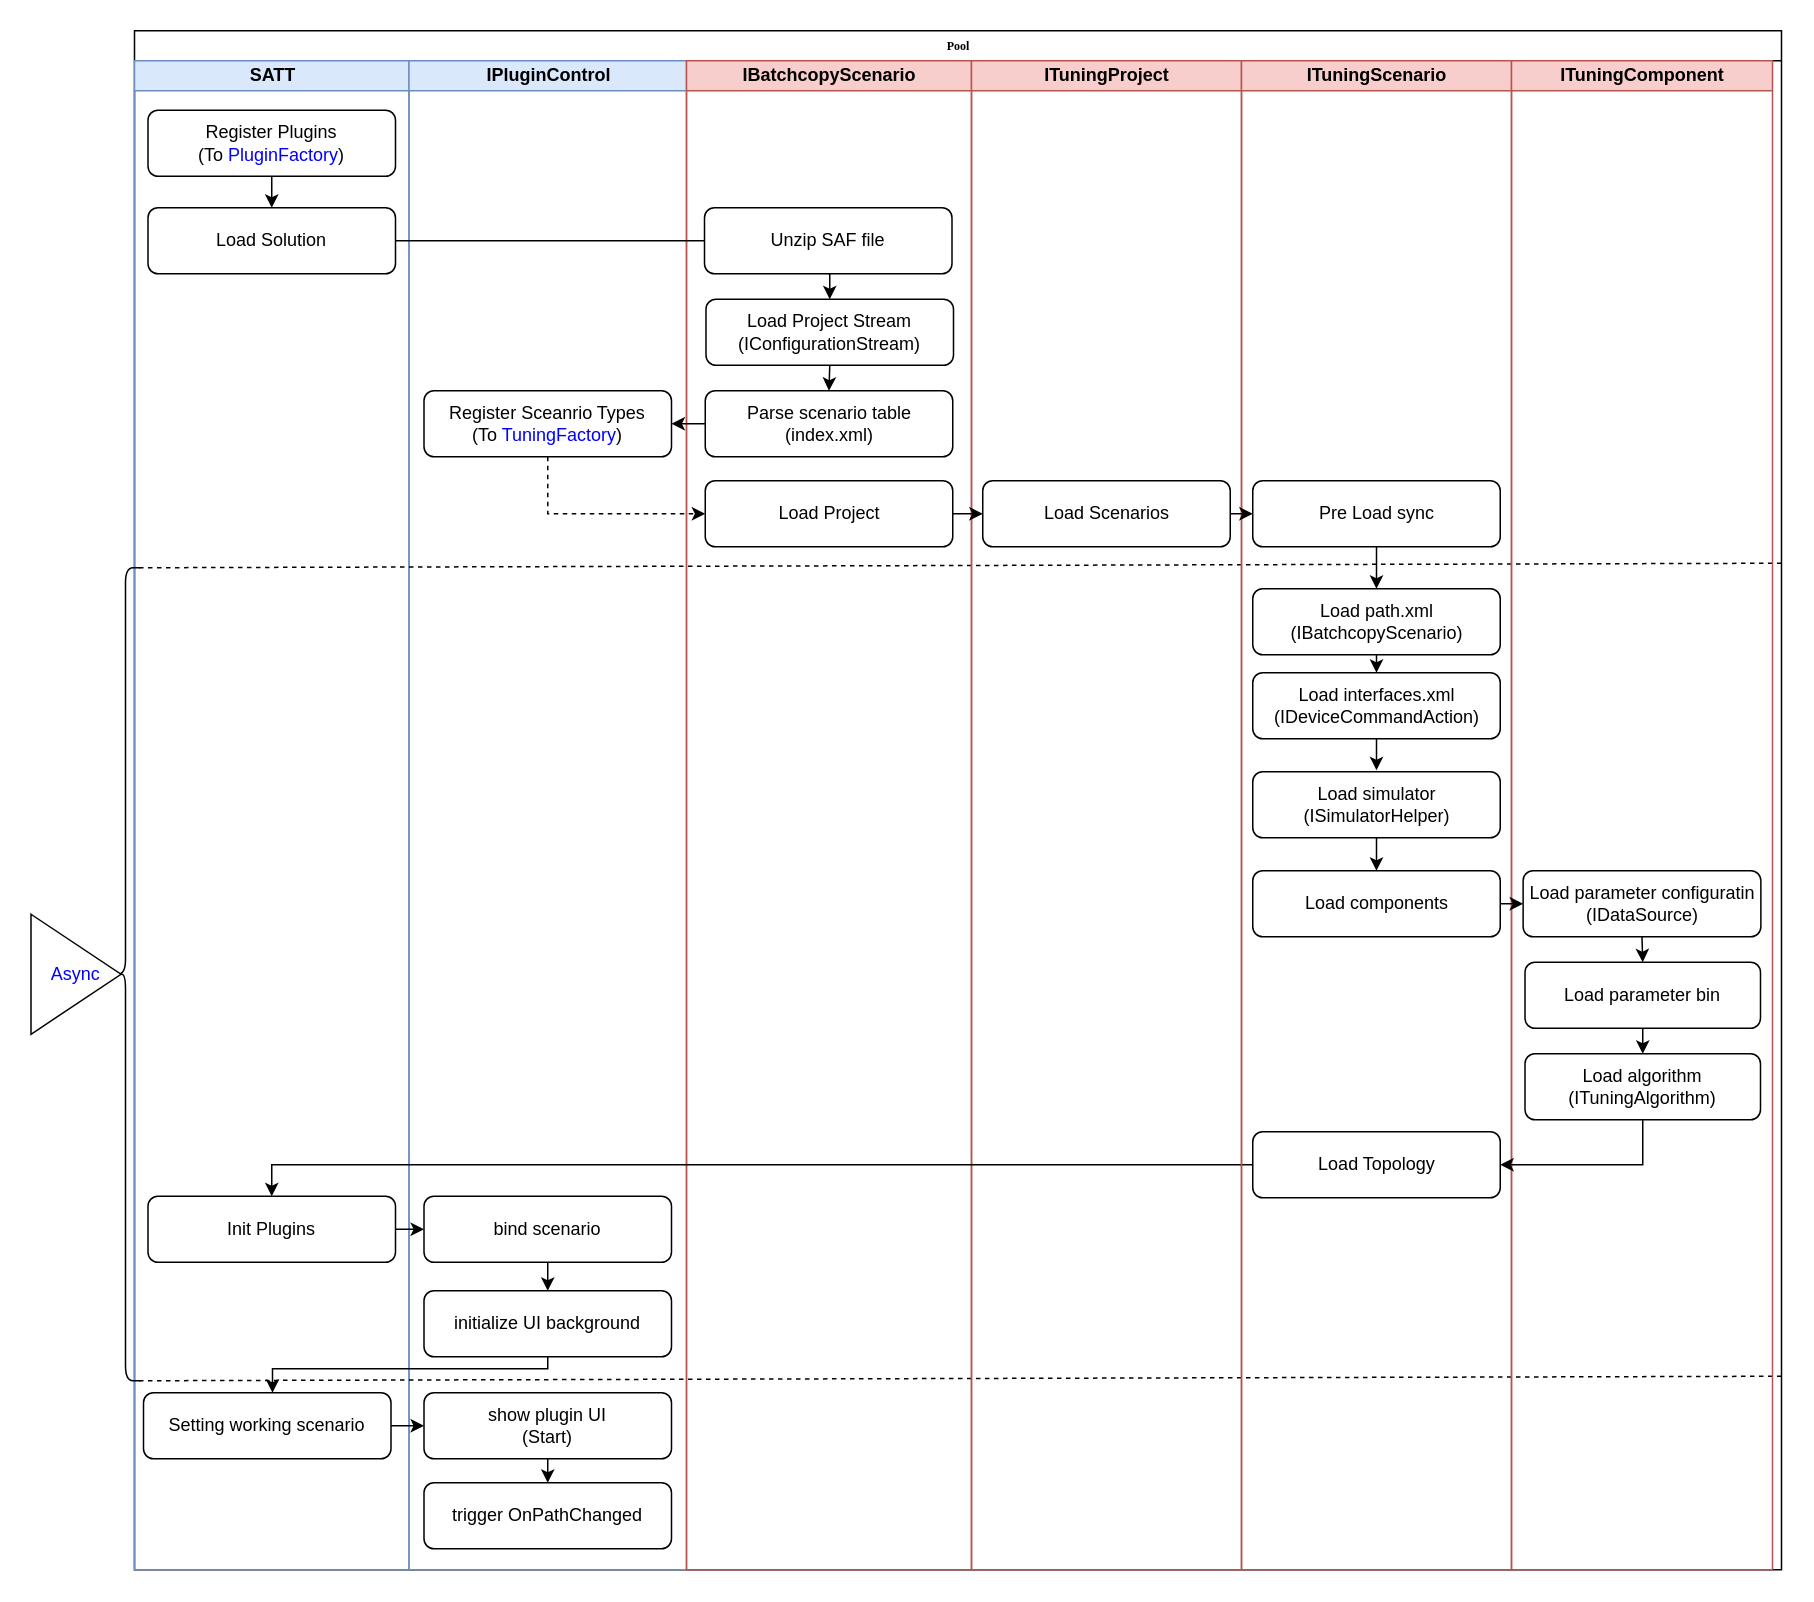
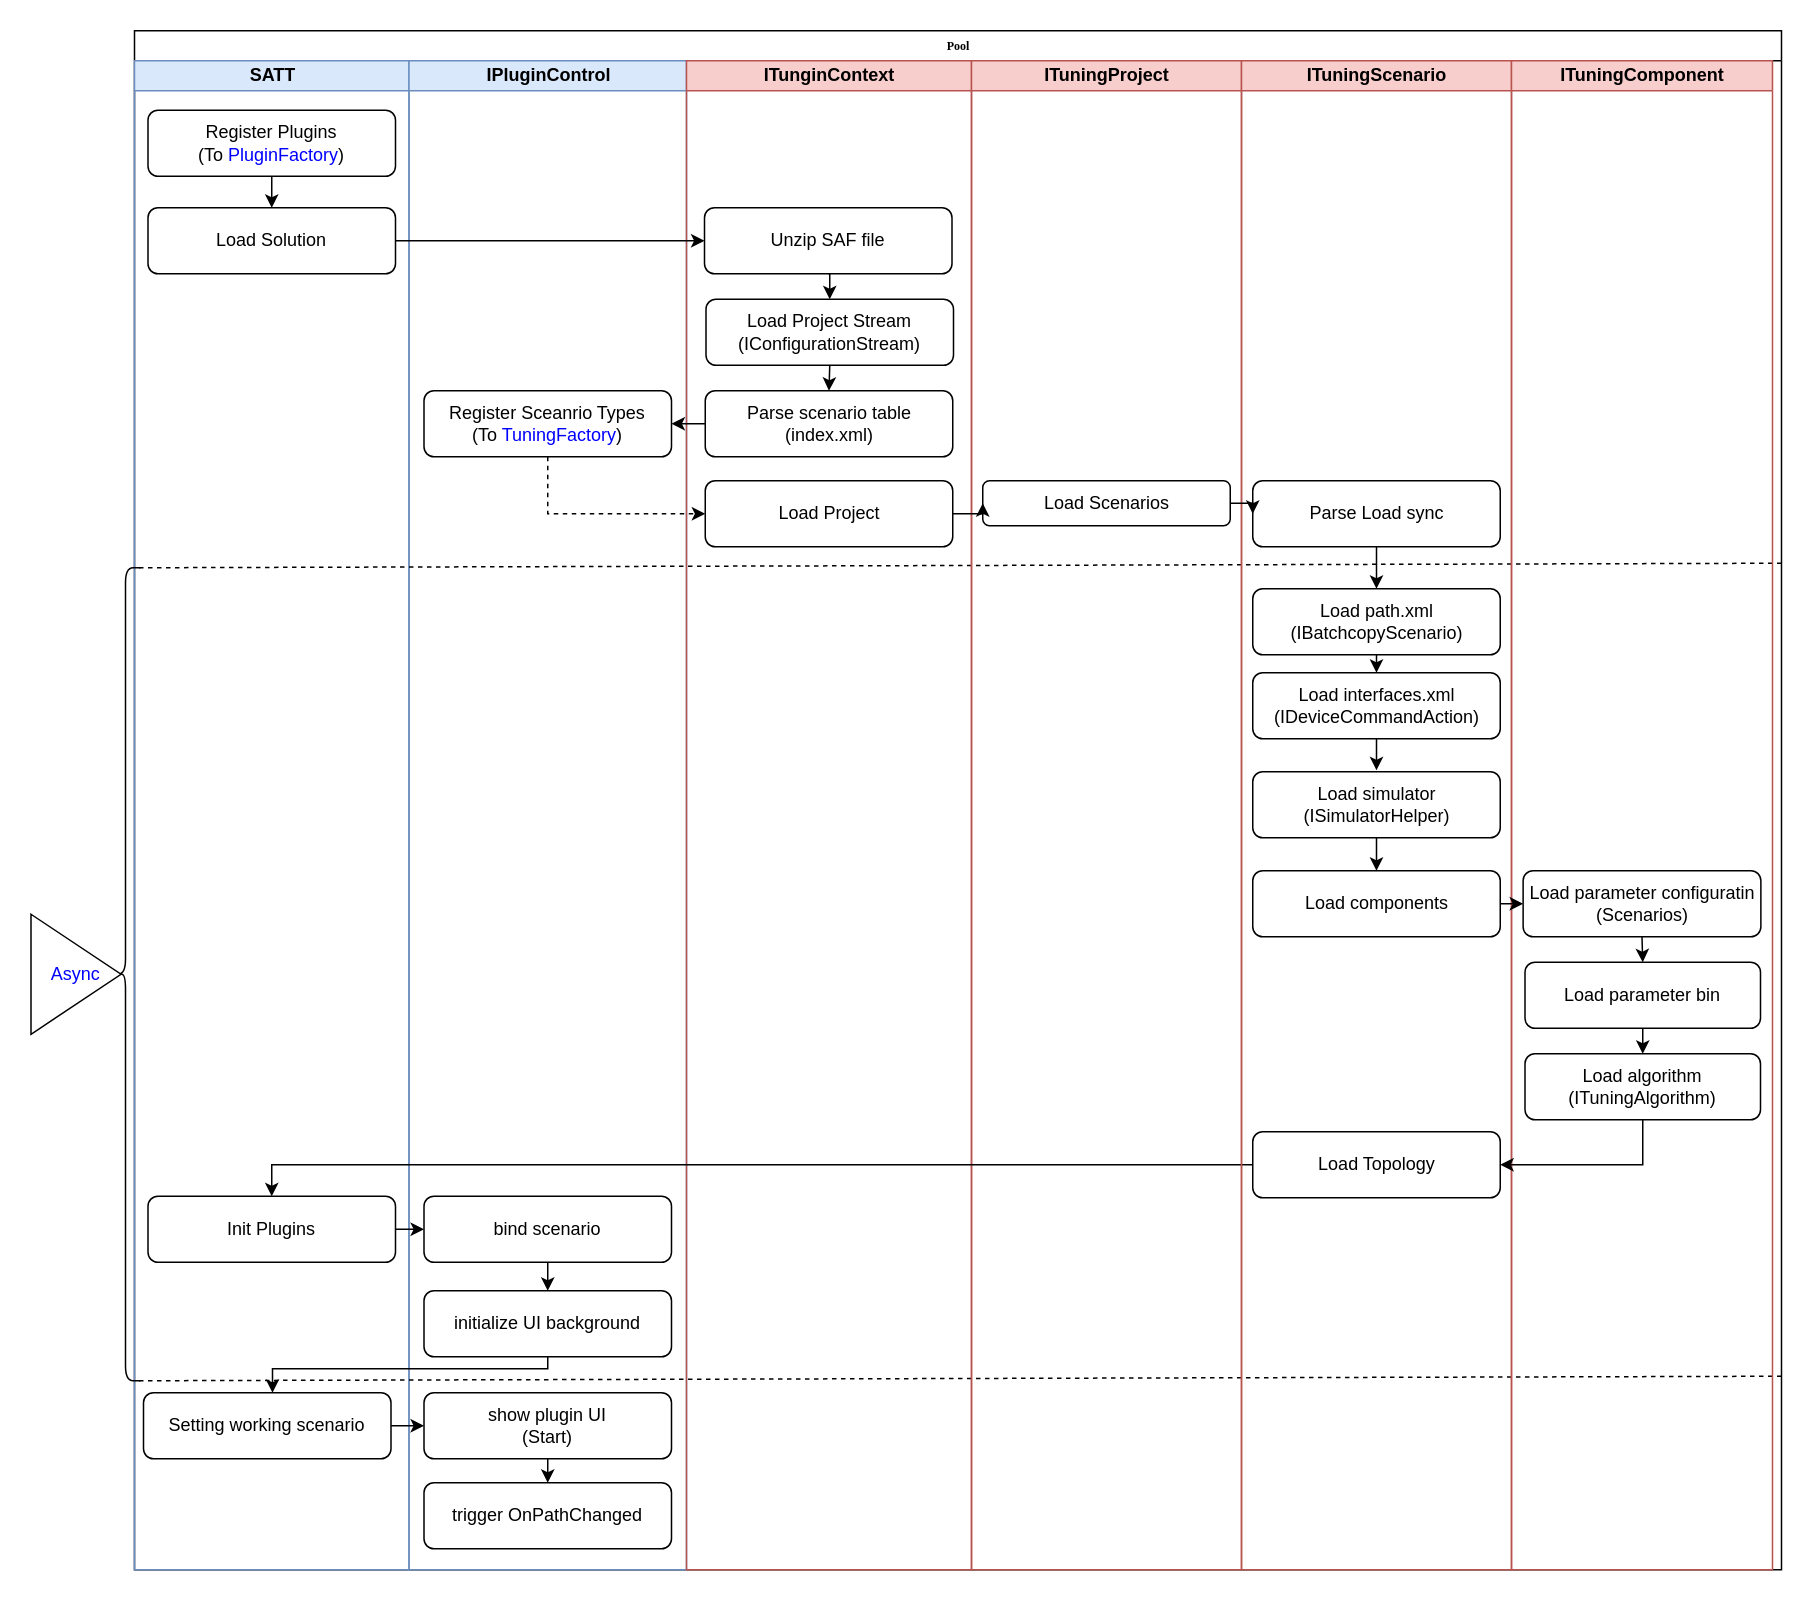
(830, 76) -> (830, 76)
(697, 241) -> (693, 241)
(1106, 514) -> (1106, 503)
(1377, 514) -> (1377, 514)
(1643, 904) -> (1643, 904)
